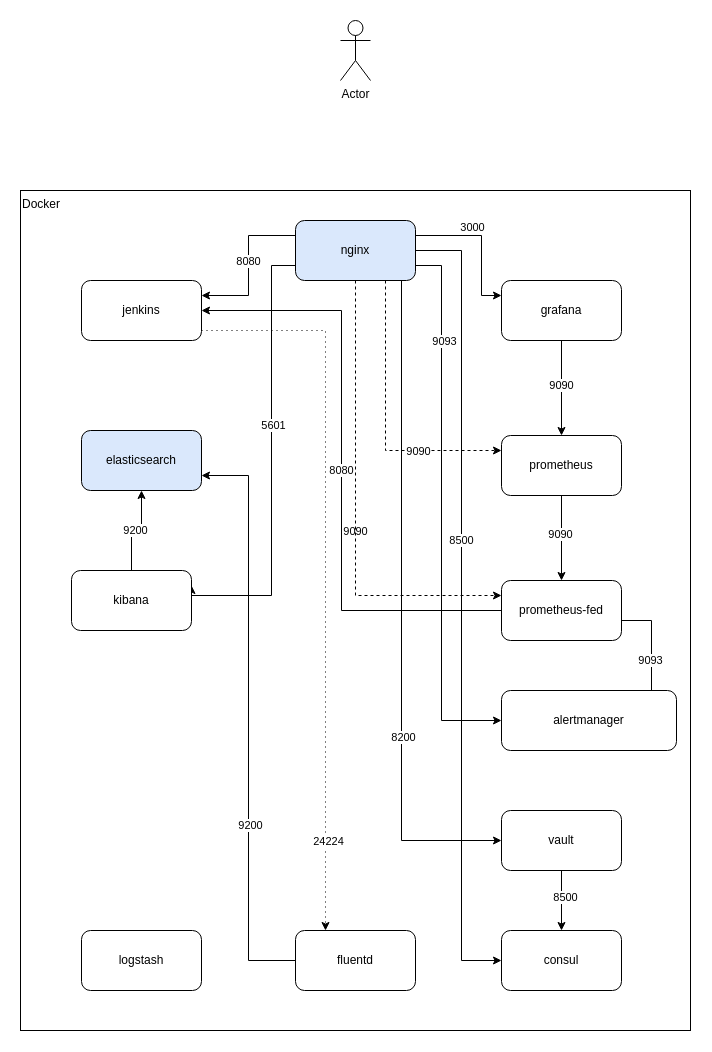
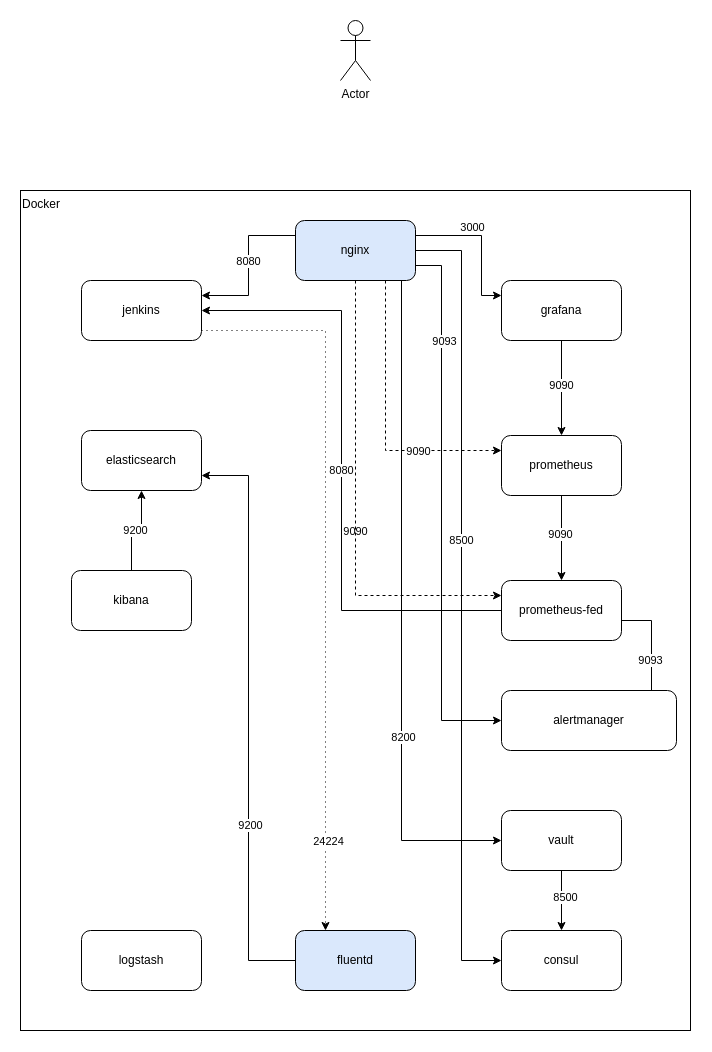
(272, 460) -> none
(142, 461) -> (142, 461)
(356, 961) -> (356, 961)
